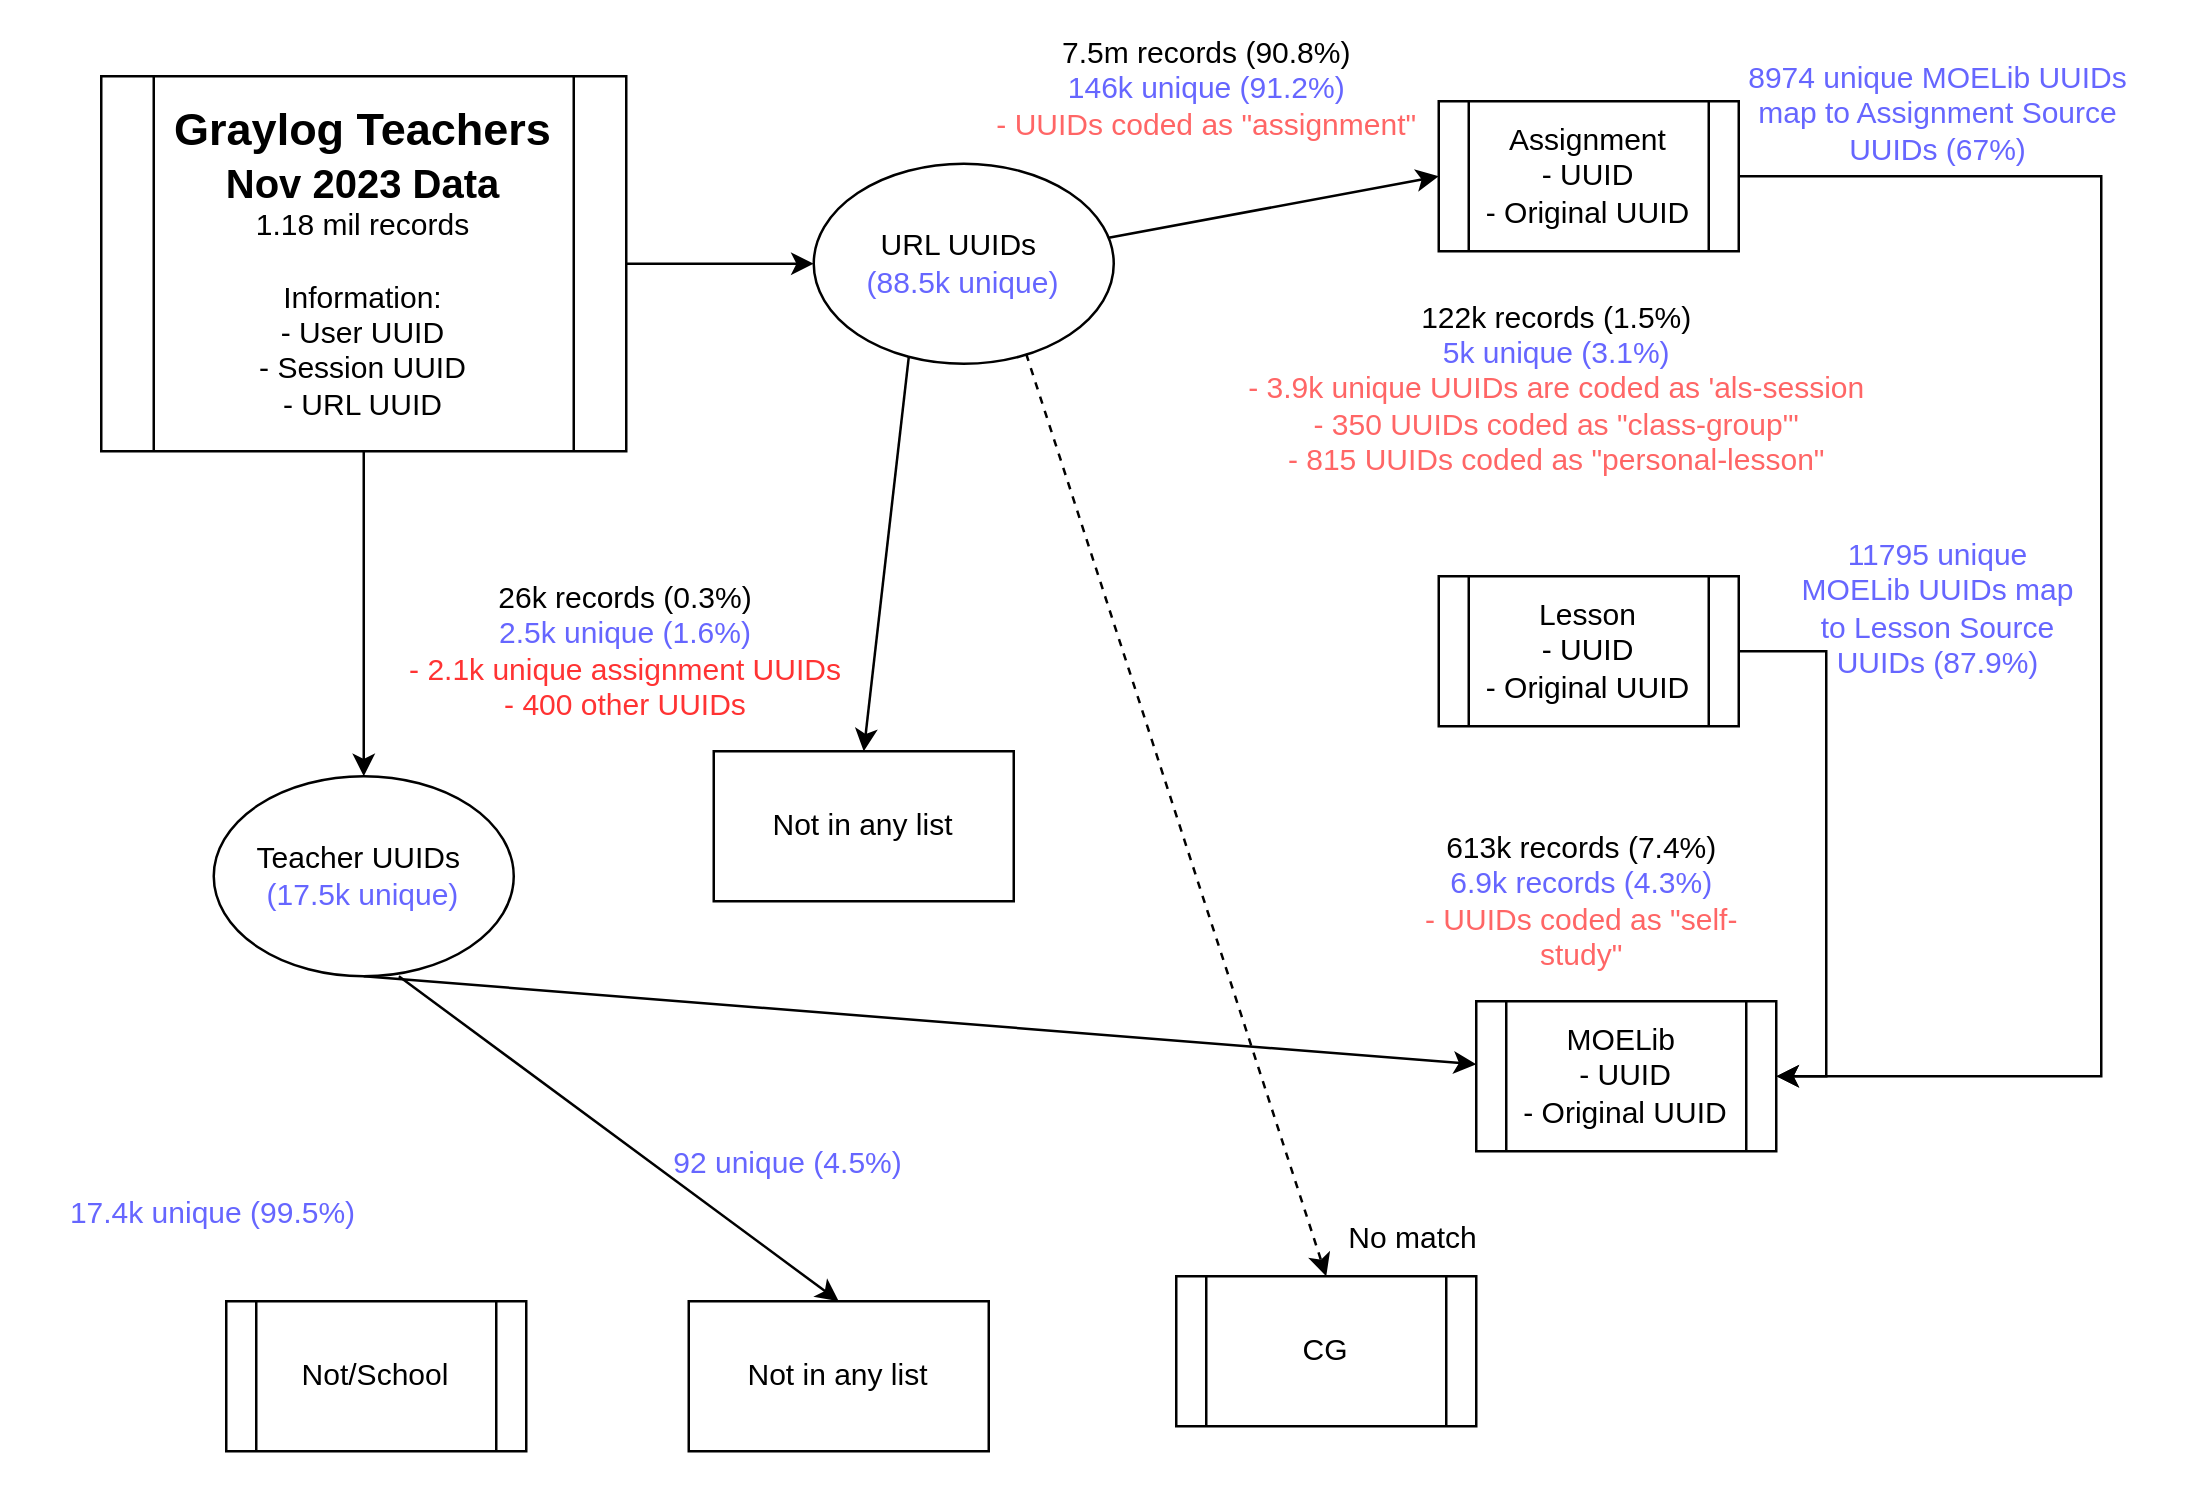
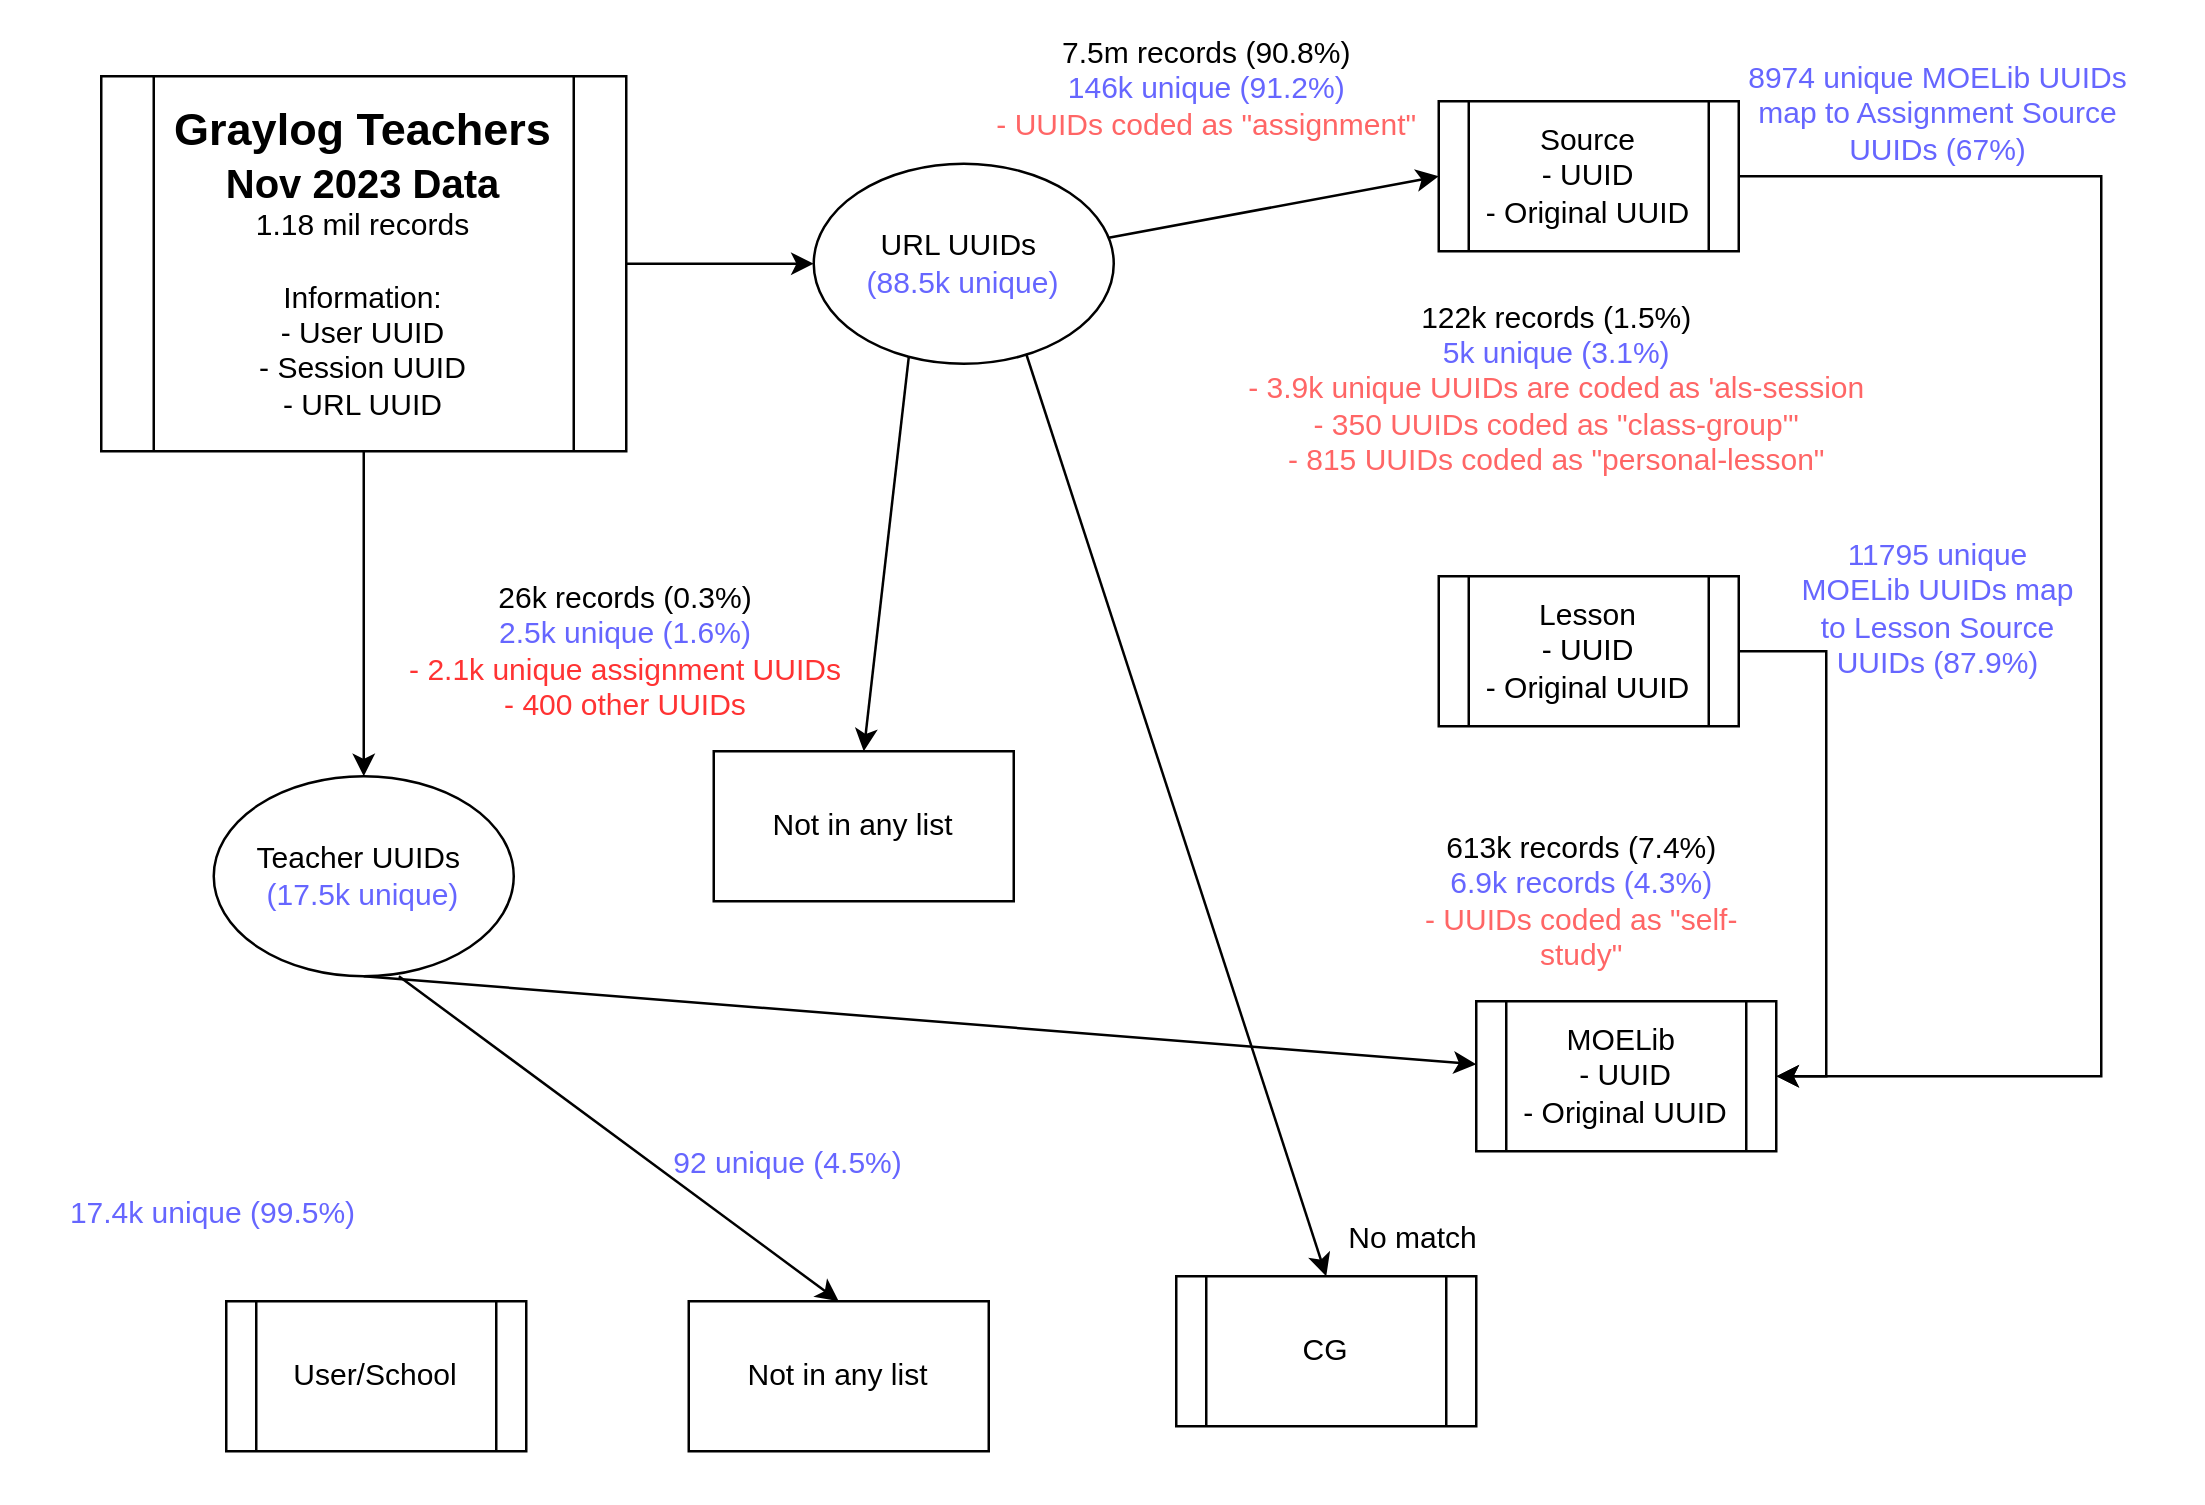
(1589, 176) -> (1589, 176)
(1138, 697) -> (1138, 697)
(376, 1376) -> (376, 1376)
